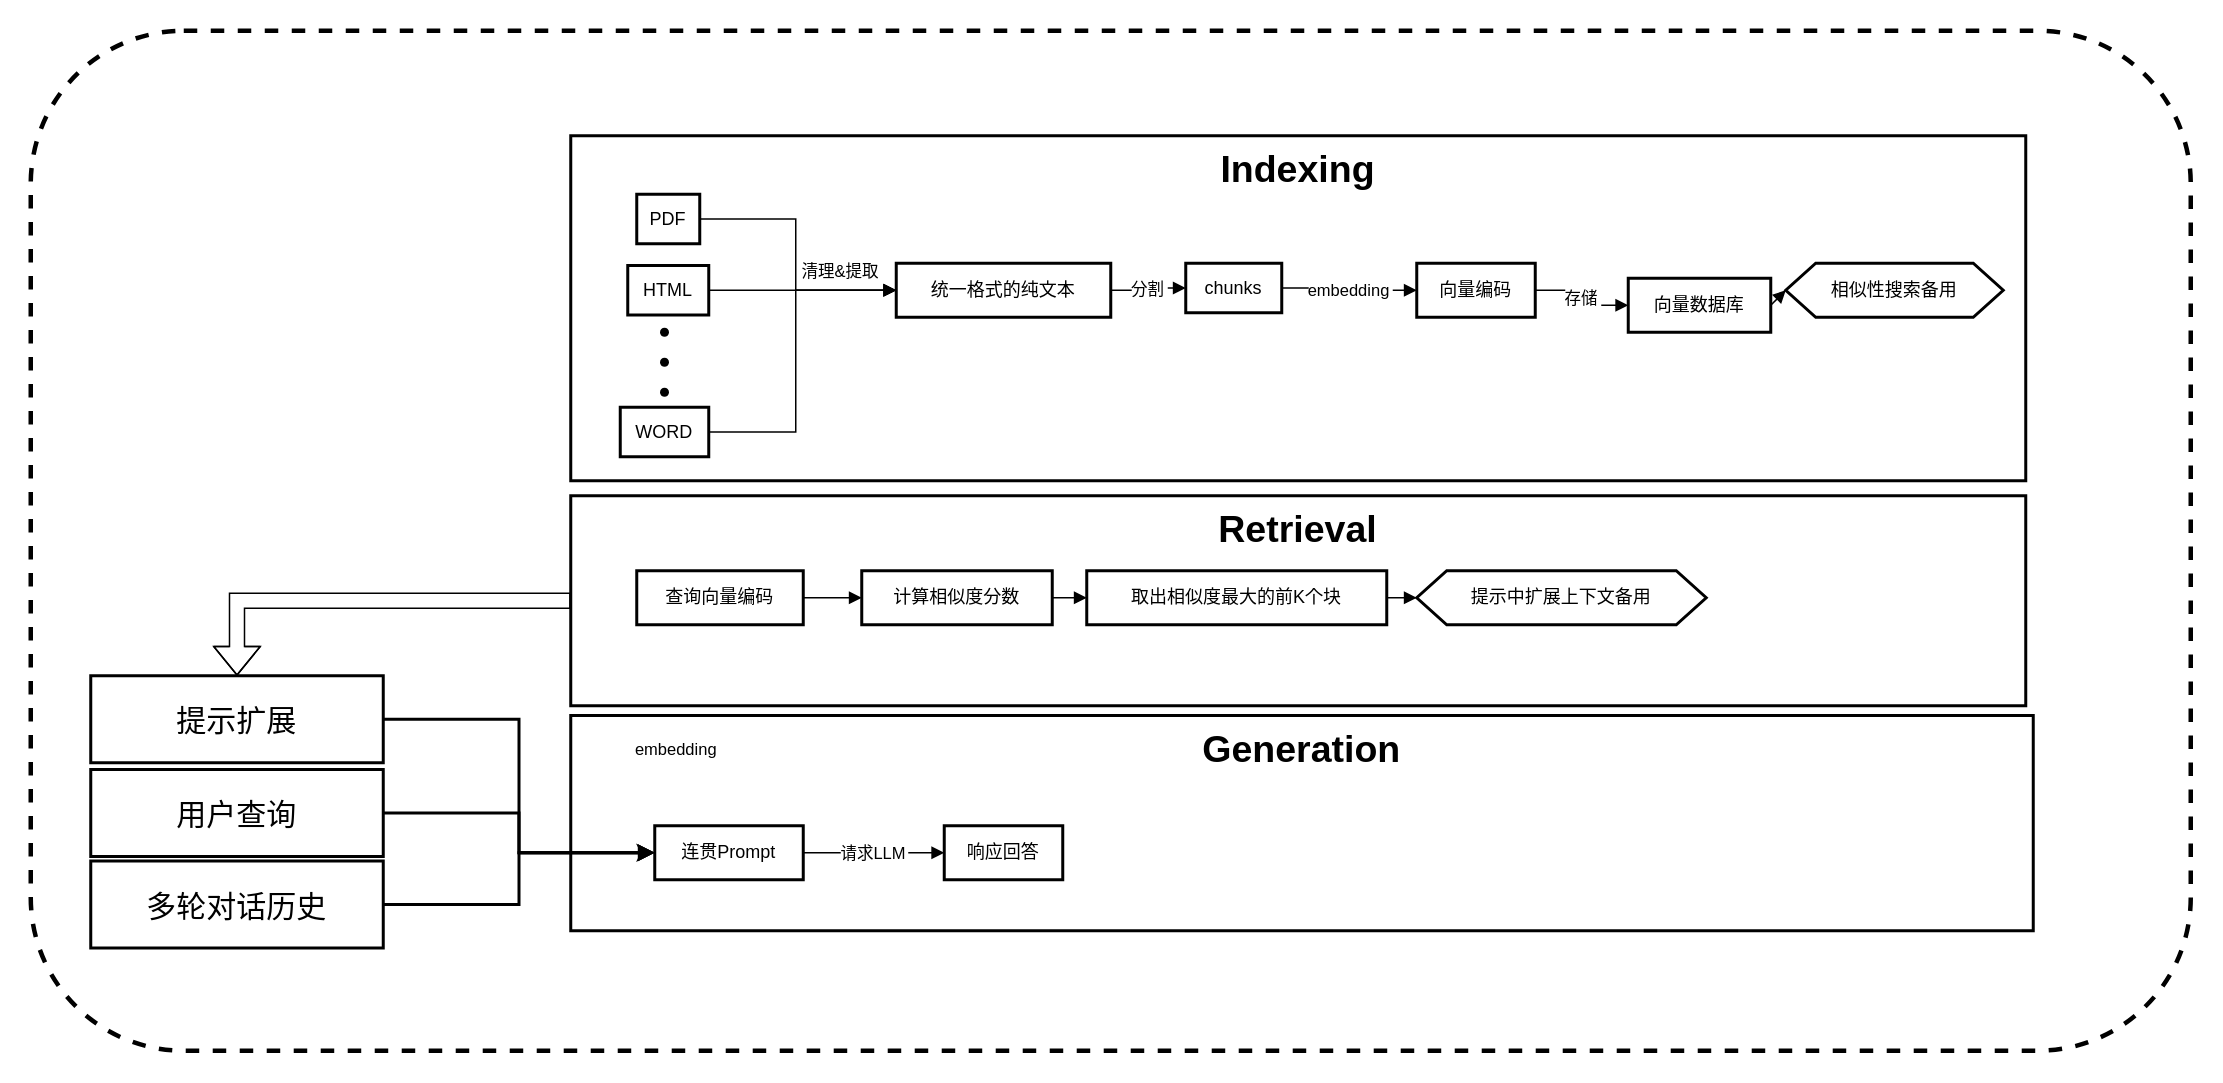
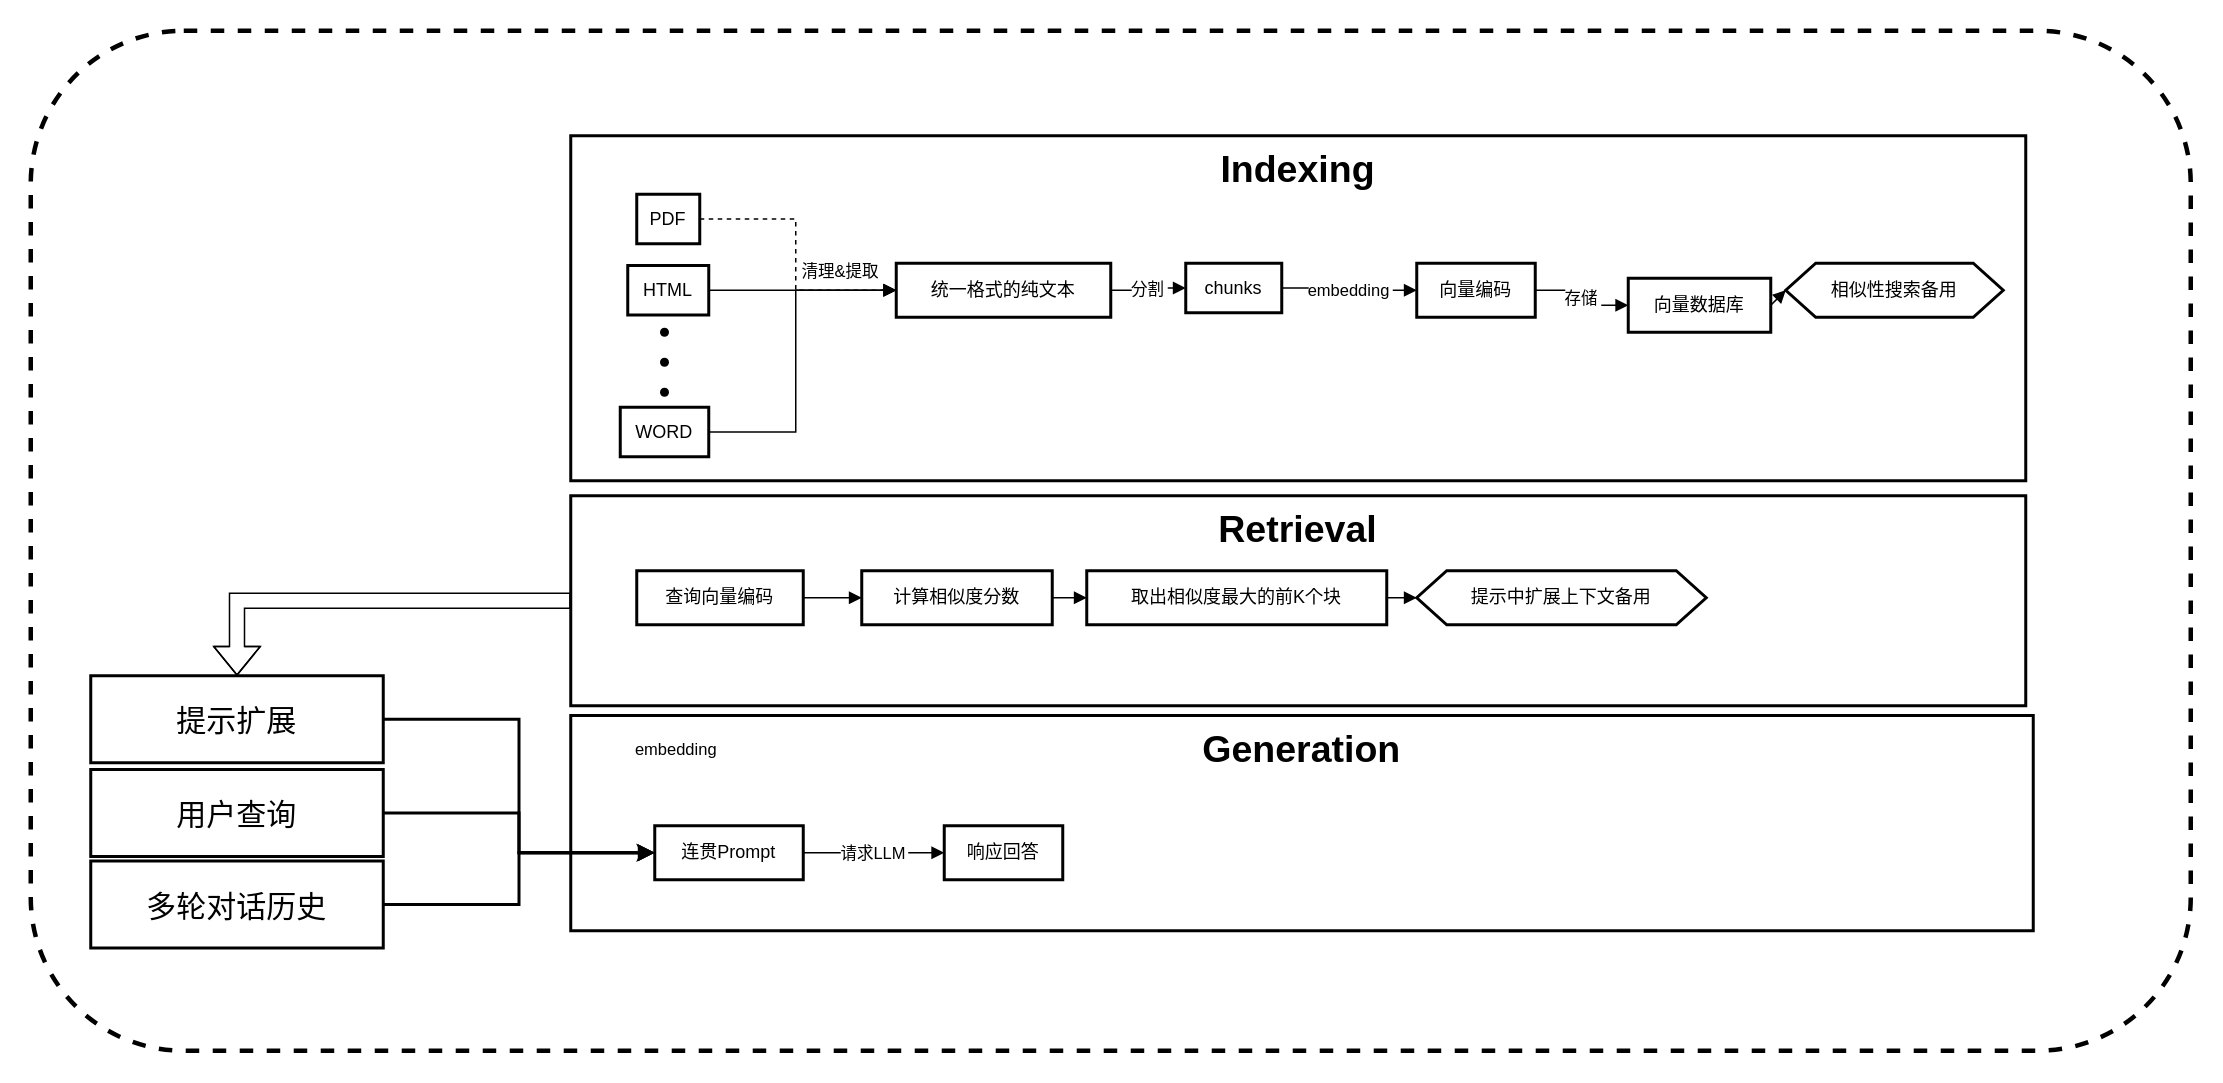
(782, 219) -> (782, 219)
